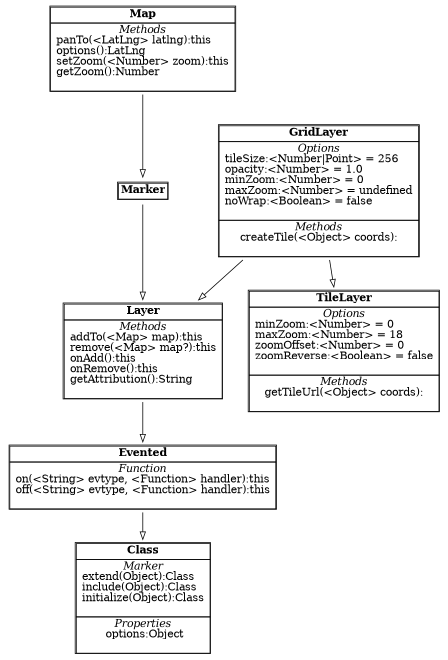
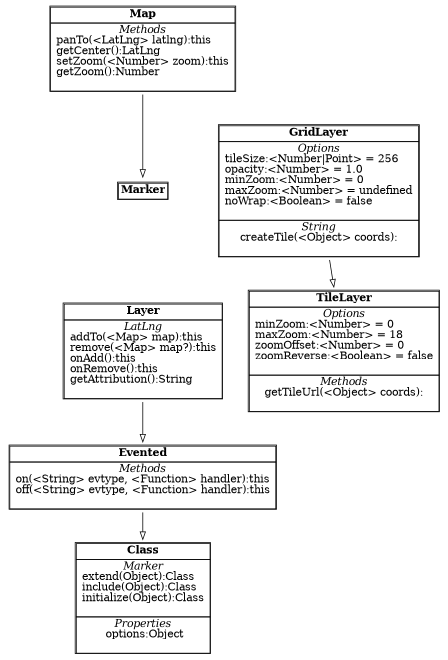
(101, 51) -> (108, 51)
(319, 227) -> (319, 227)
(143, 248) -> none
(224, 277) -> none
(143, 327) -> (143, 327)
(143, 469) -> (143, 469)
